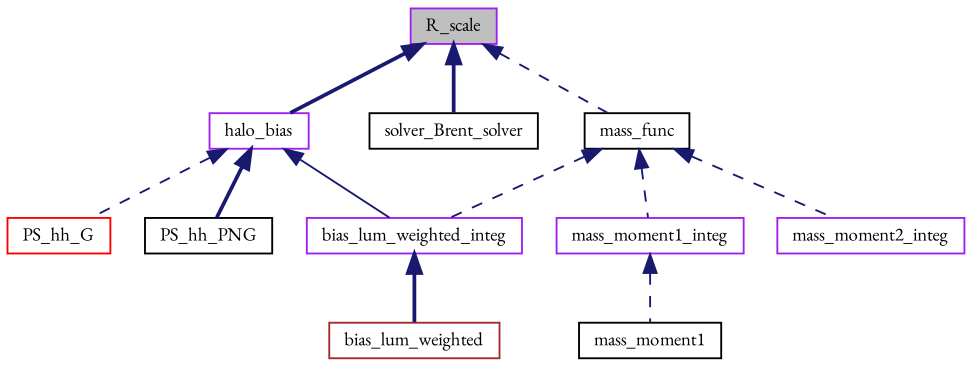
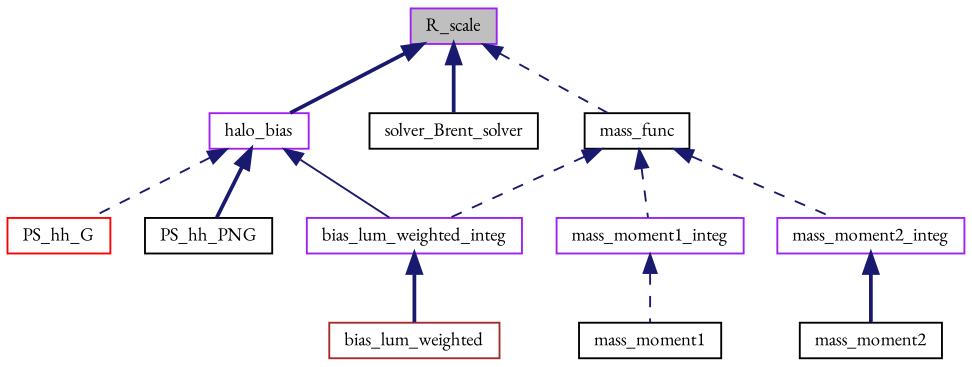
none -> (871, 340)
